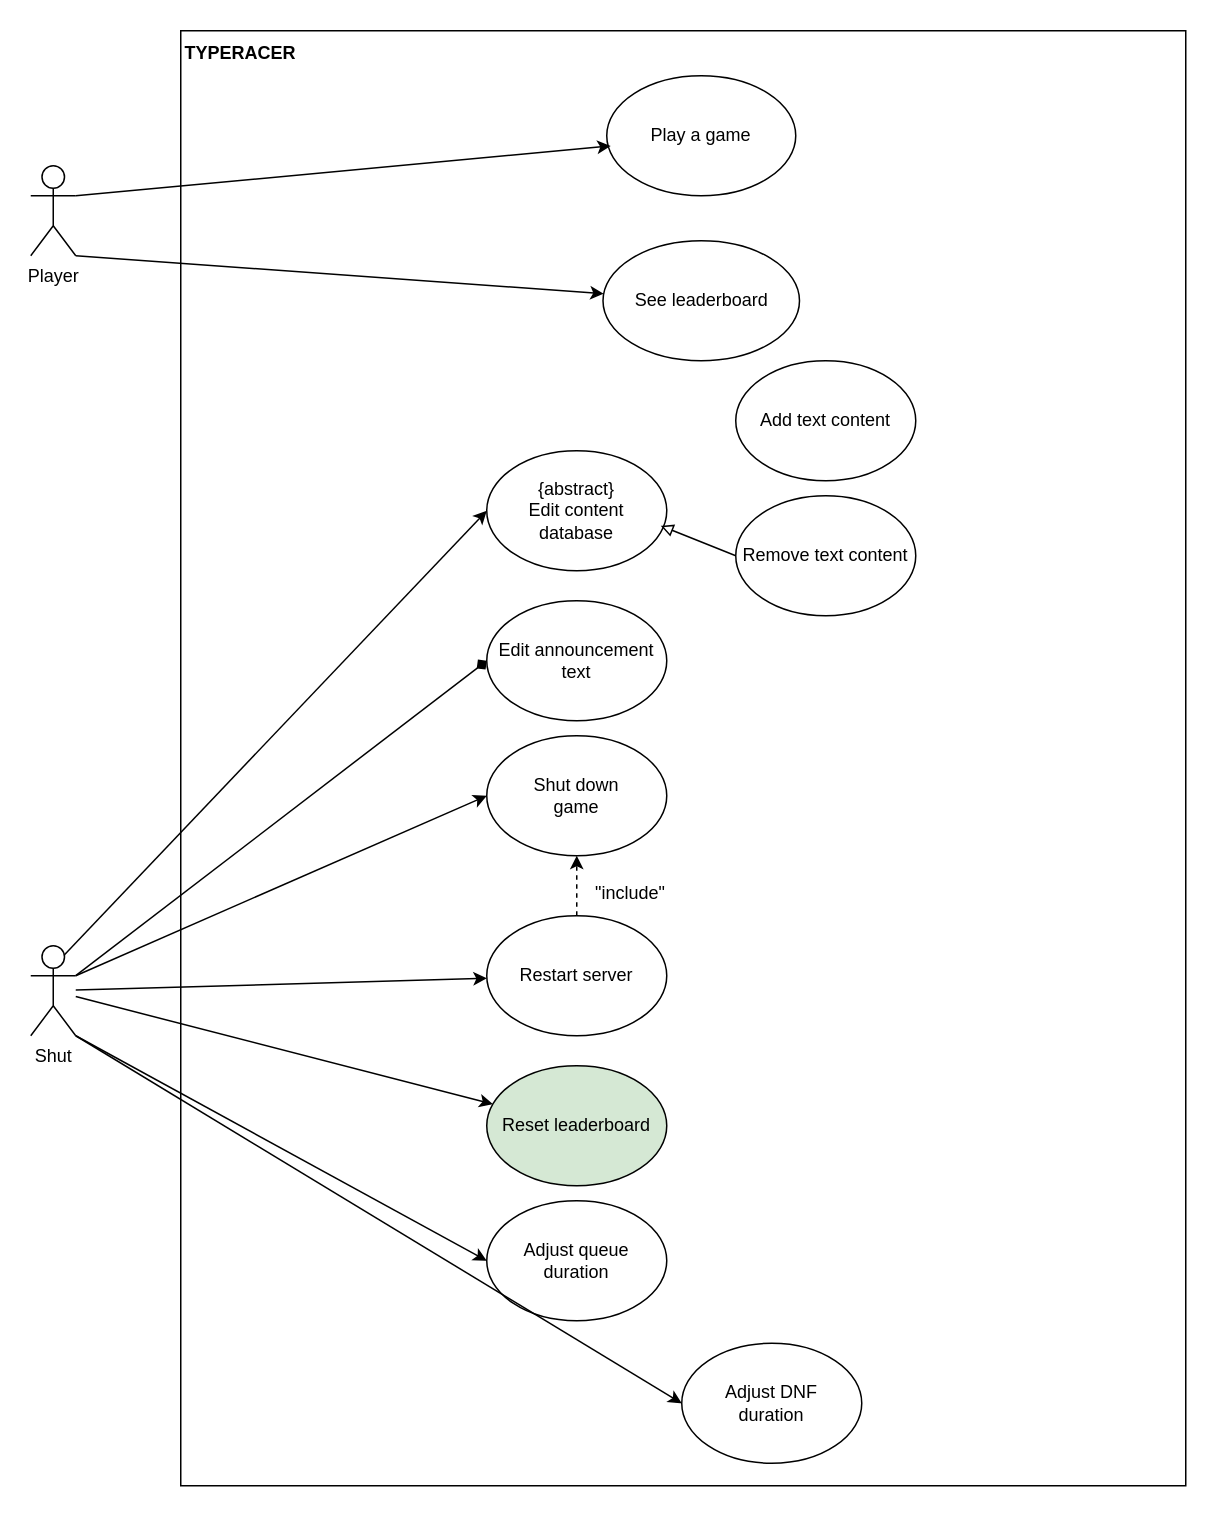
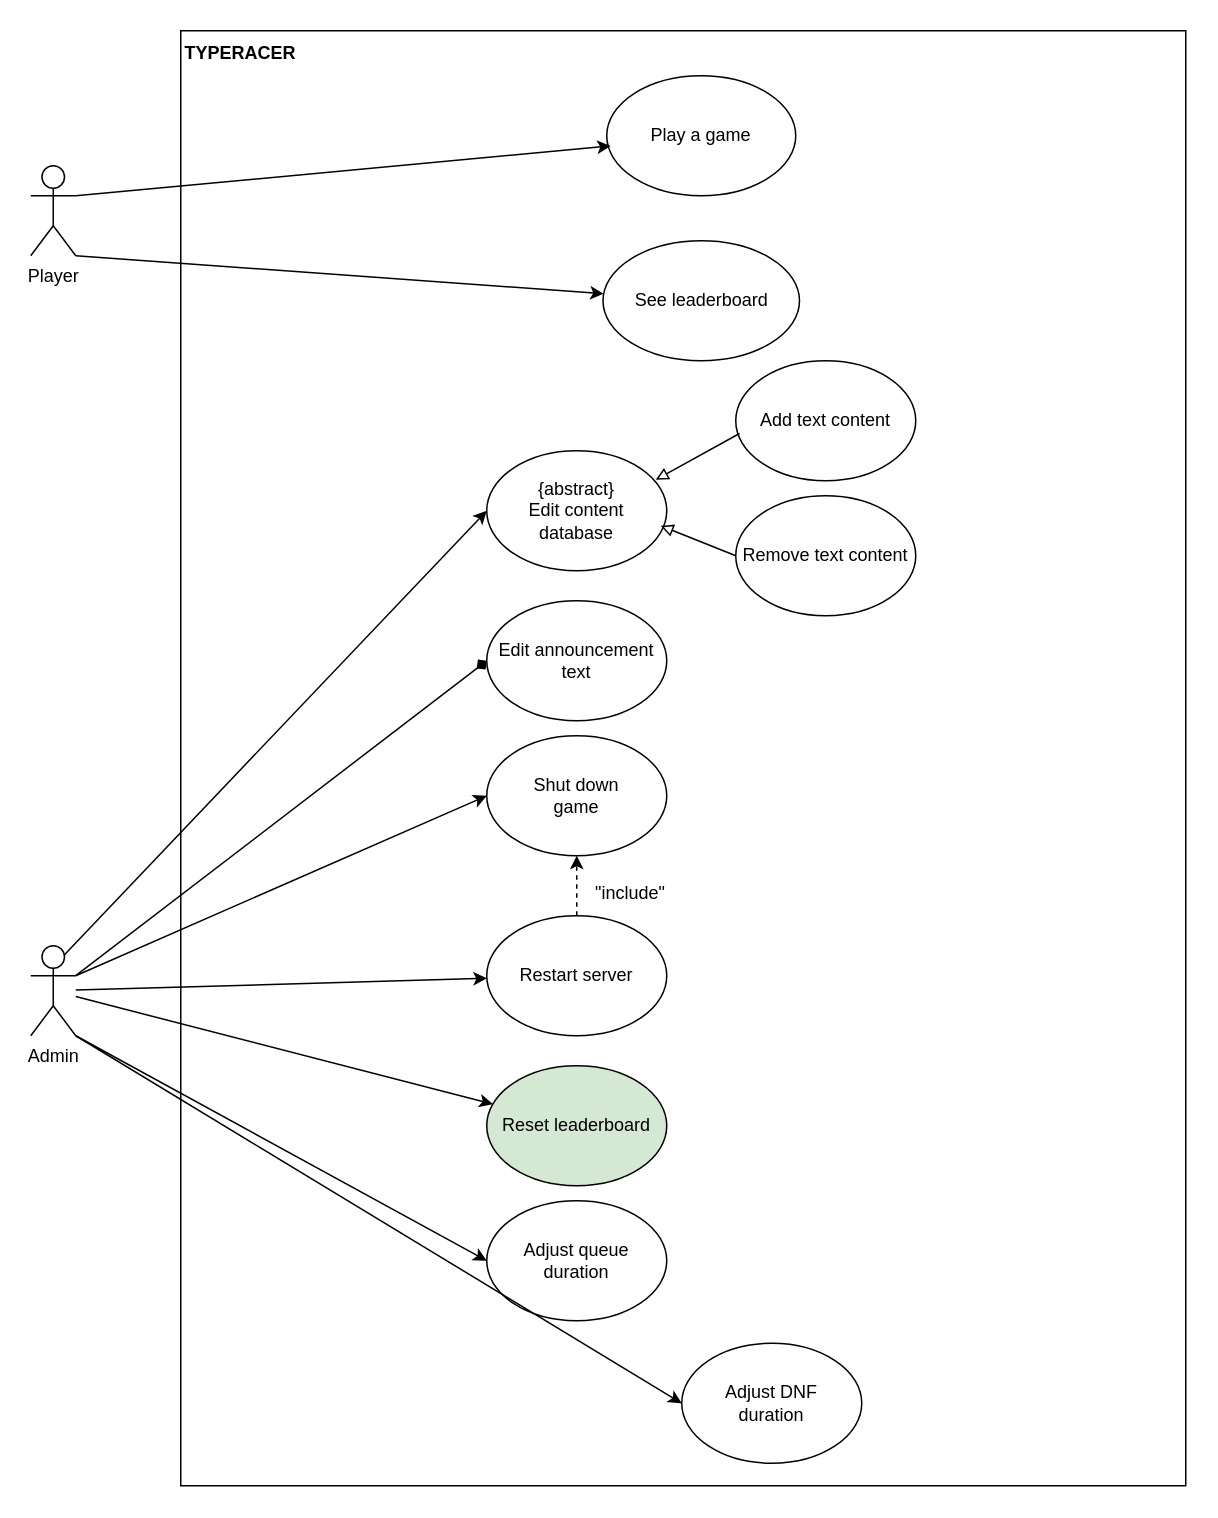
none -> (703, 453)
(54, 1057) -> (54, 1057)
